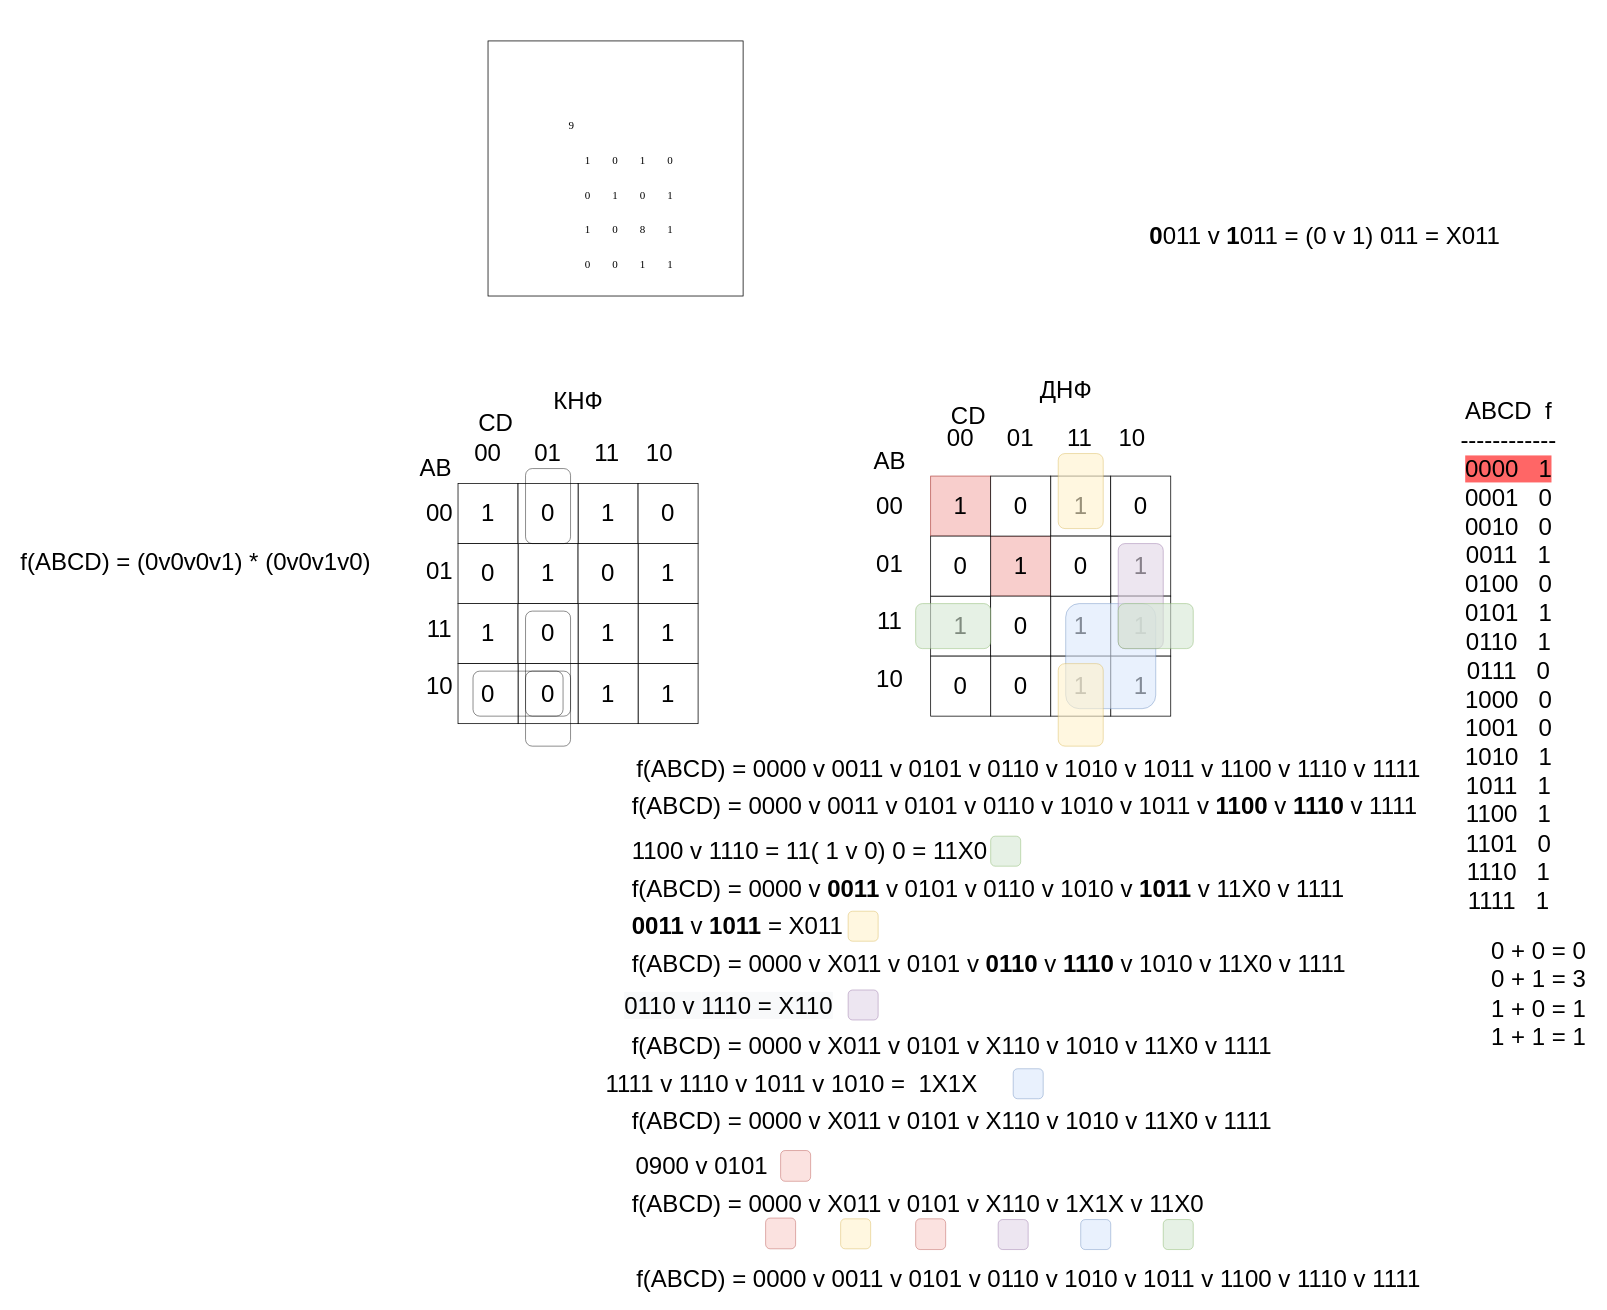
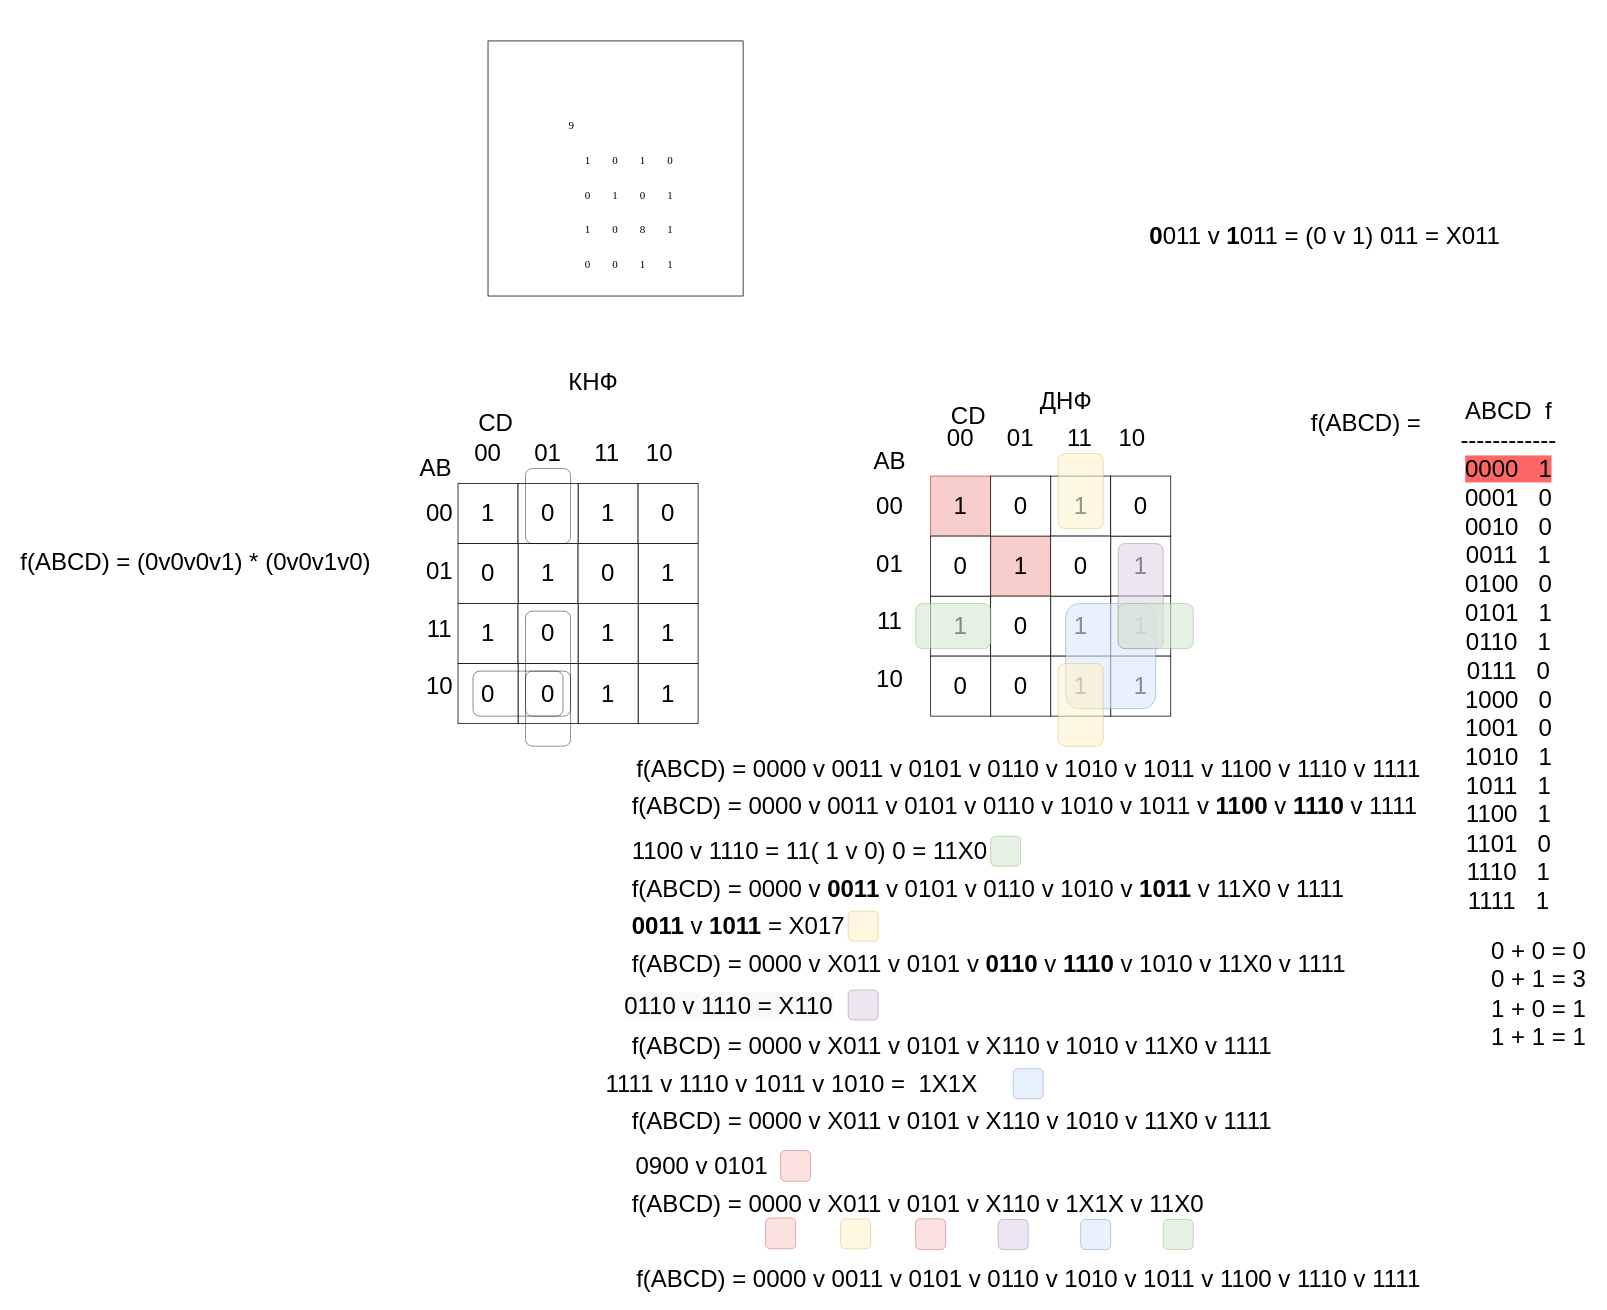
(1065, 390) -> (1065, 401)
(578, 401) -> (593, 382)
none -> (1365, 423)
(743, 926) -> (743, 926)
